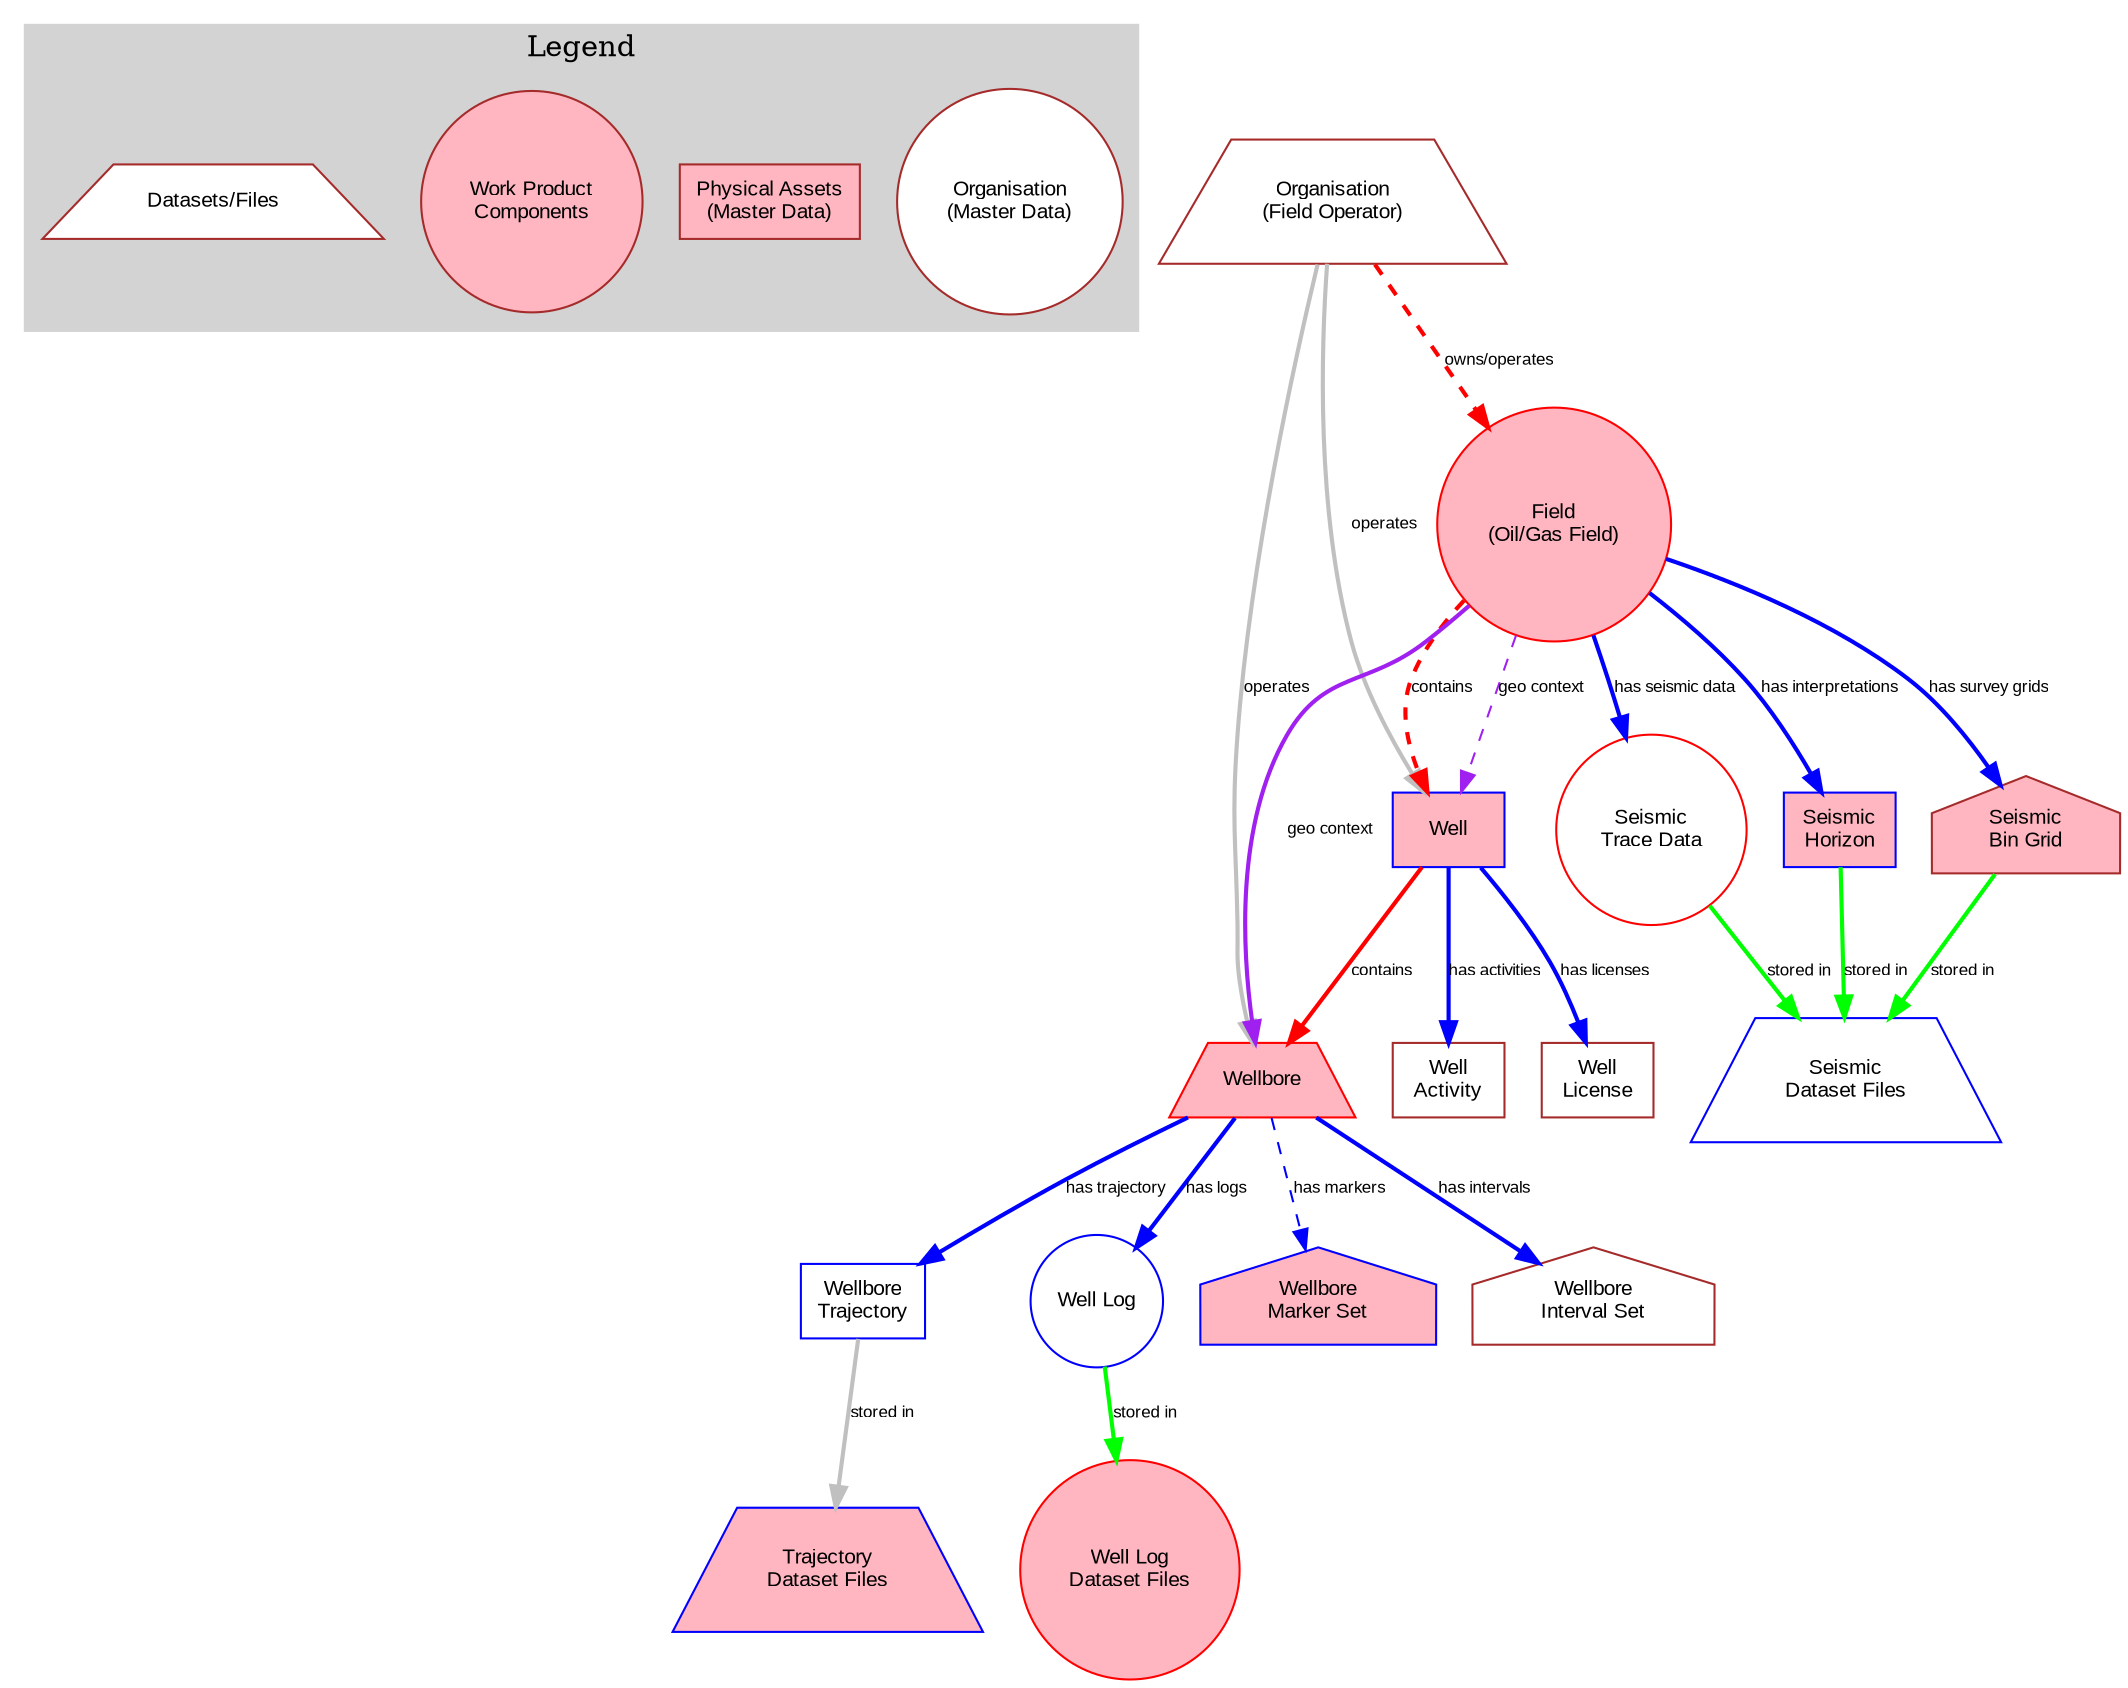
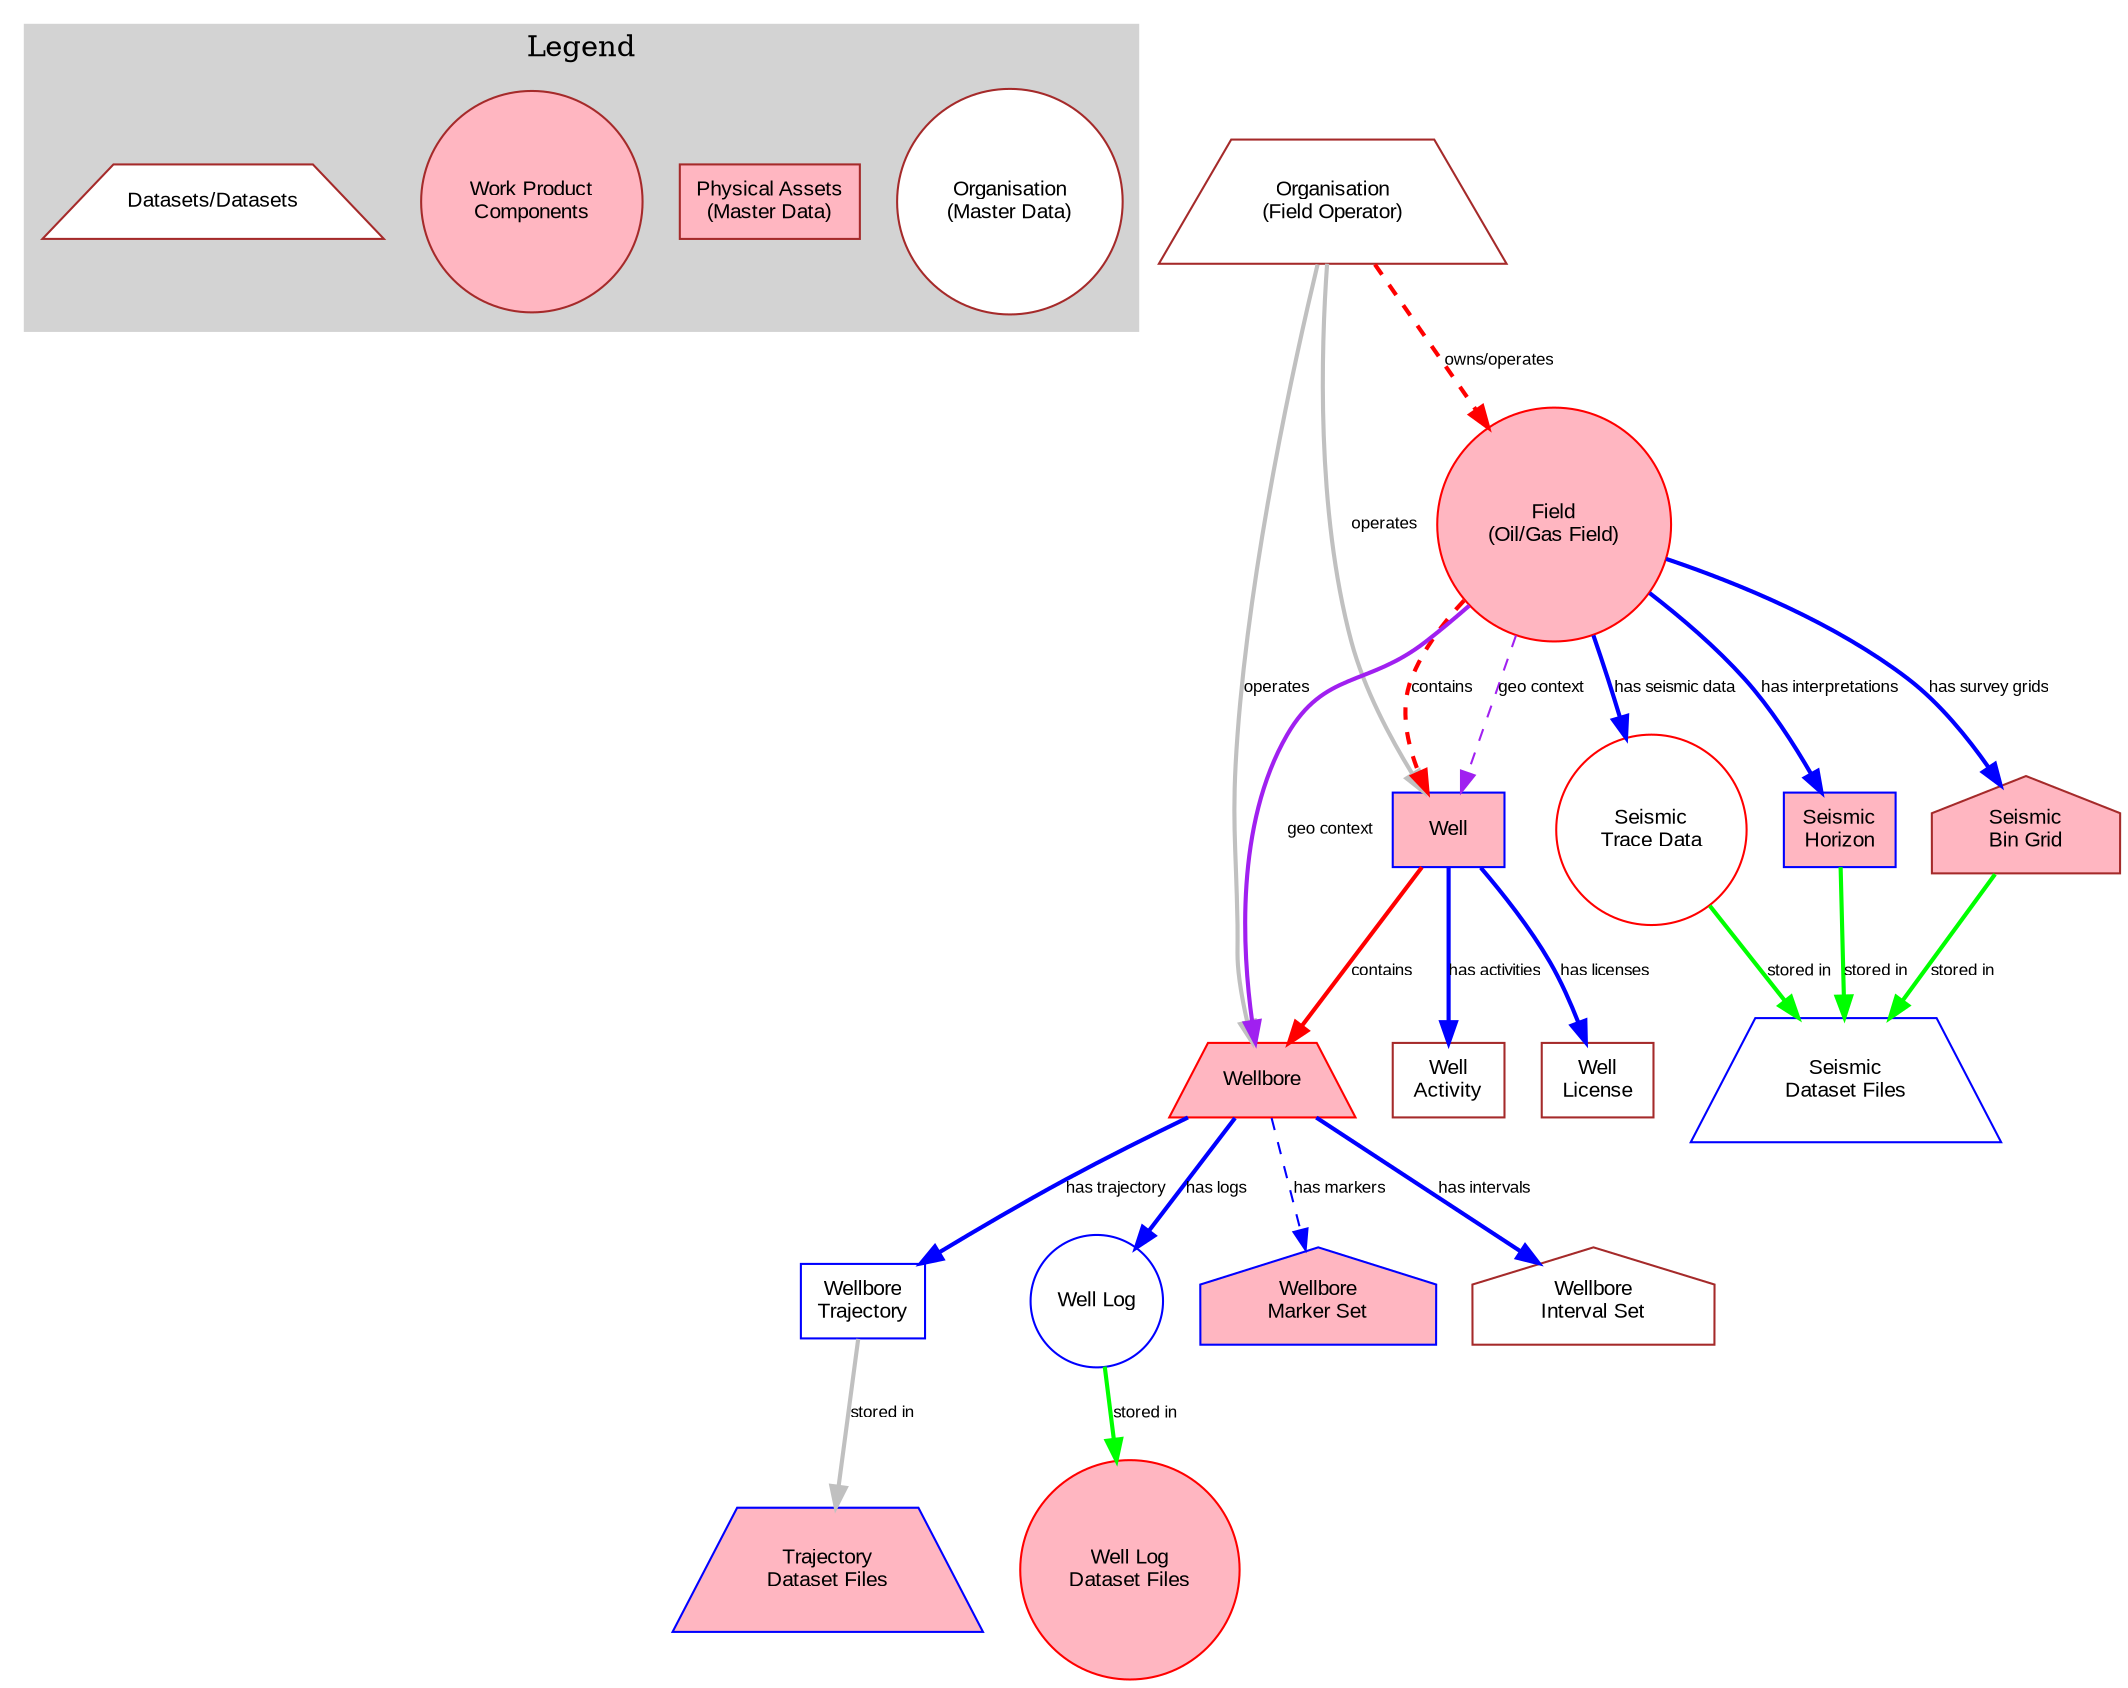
(213, 202) -> (213, 202)
